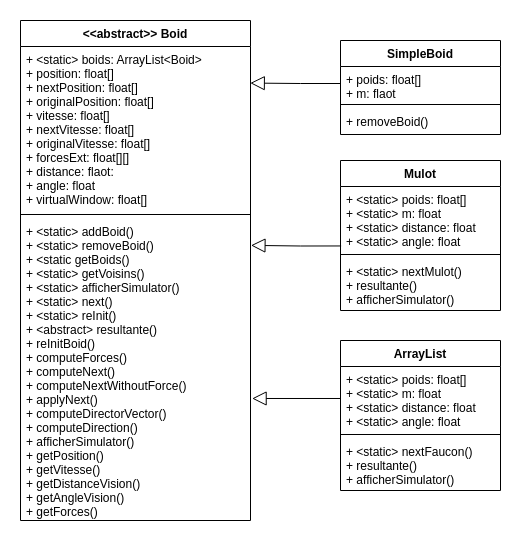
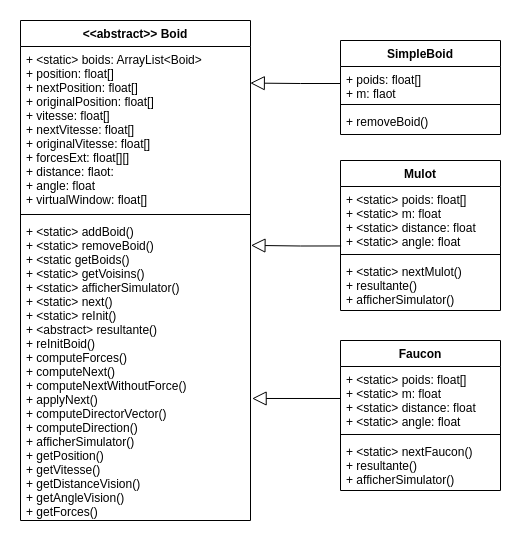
(420, 354) -> (420, 354)
